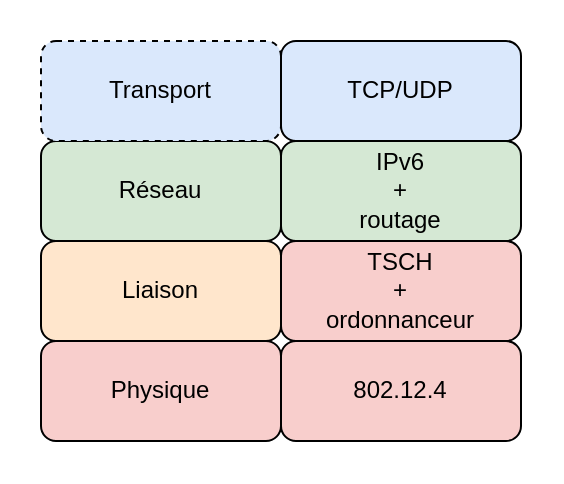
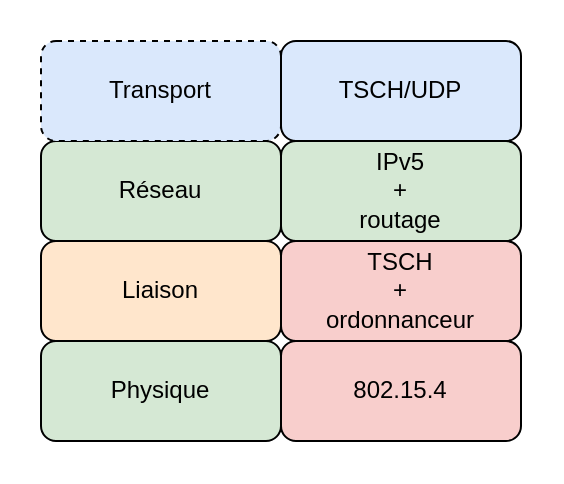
(401, 91) -> (401, 91)
(401, 191) -> (401, 191)
(161, 391) -> (161, 391)
(401, 391) -> (401, 391)
